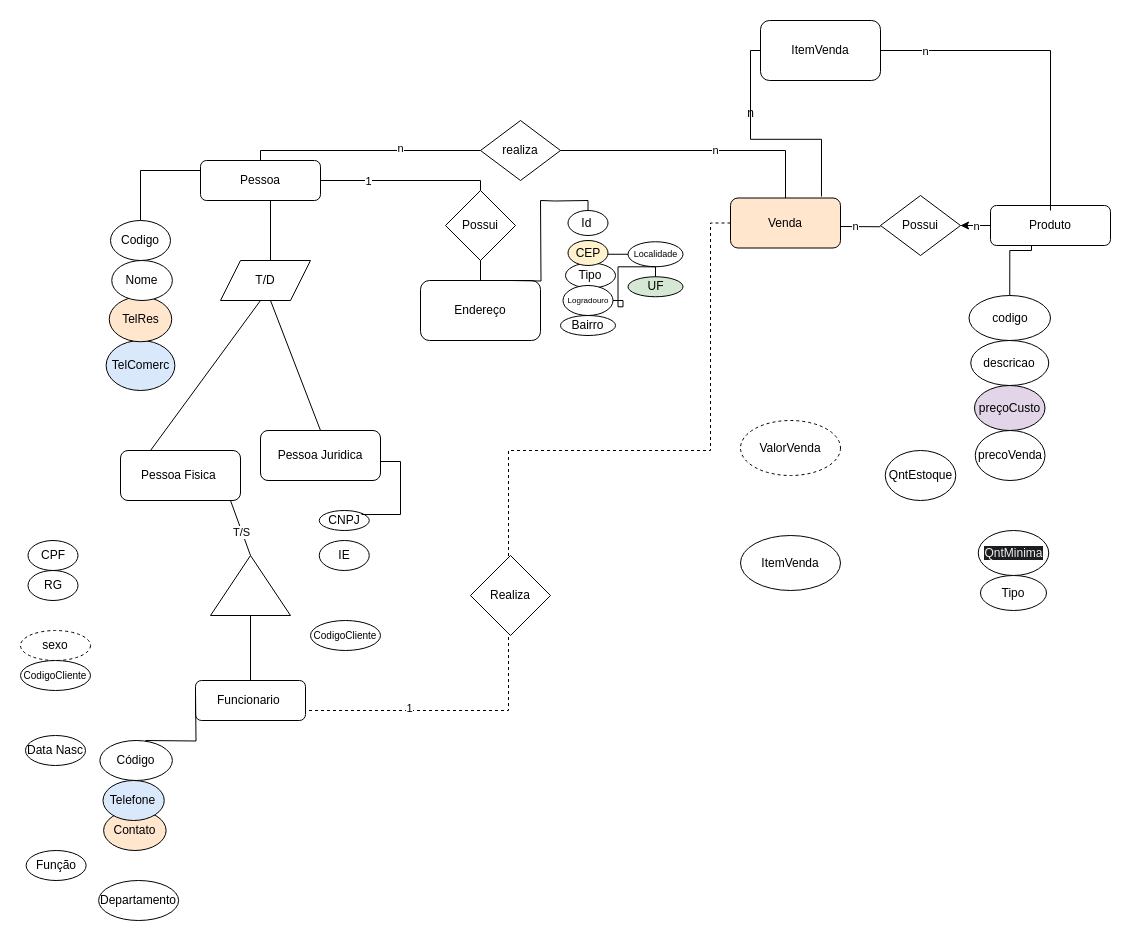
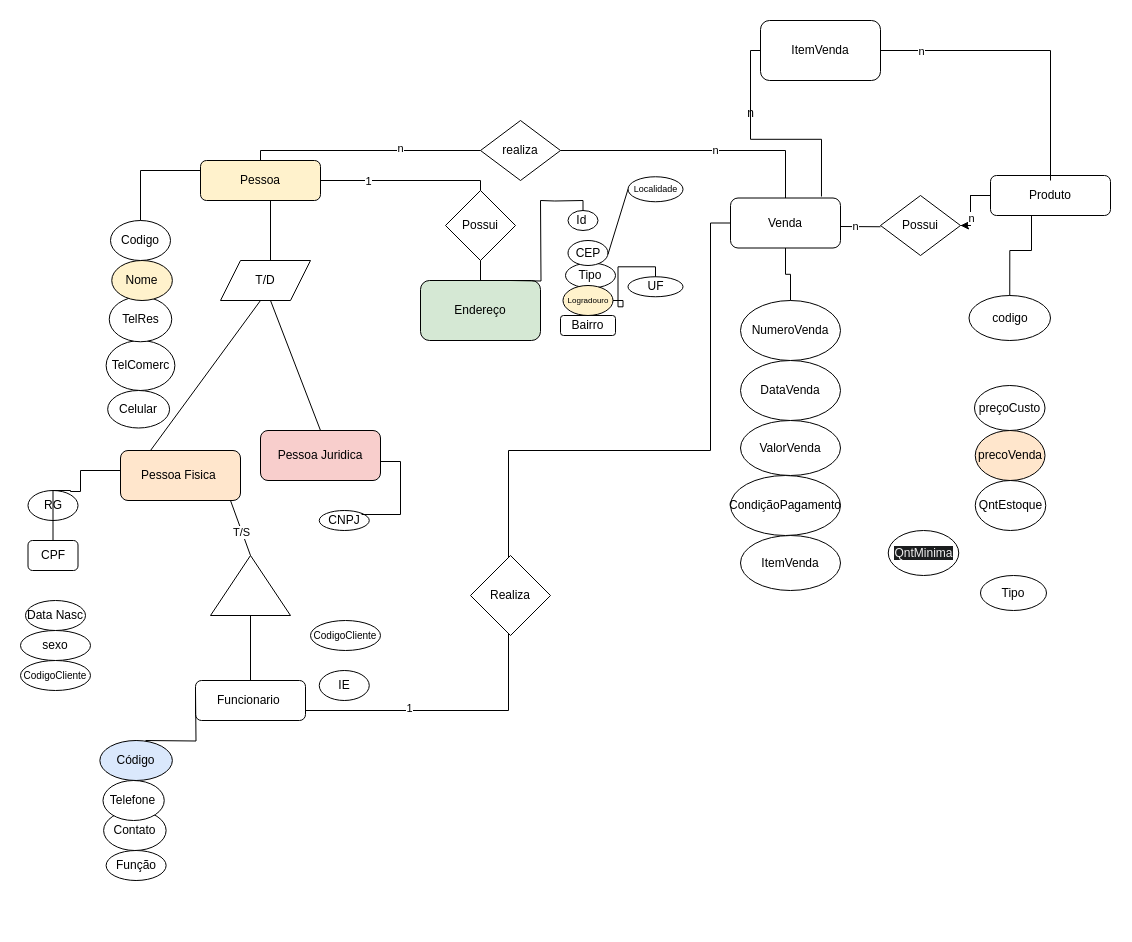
(261, 181) -> (261, 181)
(588, 223) -> (583, 221)
(786, 223) -> (786, 223)
(1051, 226) -> (1051, 196)
(588, 253) -> (588, 253)
(656, 254) -> (656, 189)
none -> (788, 274)
(142, 281) -> (142, 281)
(656, 287) -> (656, 287)
(588, 301) -> (588, 301)
(481, 311) -> (481, 311)
(141, 319) -> (141, 319)
(588, 326) -> (588, 326)
none -> (791, 331)
(1010, 363) -> none
(140, 366) -> (140, 366)
none -> (791, 391)
(1010, 408) -> (1010, 408)
none -> (139, 409)
(791, 448) -> (791, 448)
(679, 451) -> (679, 451)
(321, 456) -> (321, 456)
(1010, 456) -> (1010, 456)
(181, 476) -> (181, 476)
(921, 476) -> (1011, 506)
none -> (73, 492)
none -> (786, 506)
(1013, 553) -> (923, 553)
(53, 556) -> (53, 556)
(344, 556) -> (344, 686)
(53, 586) -> (53, 506)
(56, 646) -> (56, 646)
(56, 751) -> (56, 616)
(136, 761) -> (136, 761)
(134, 801) -> (134, 801)
(135, 831) -> (135, 831)
(56, 866) -> (136, 866)
(139, 901) -> none
